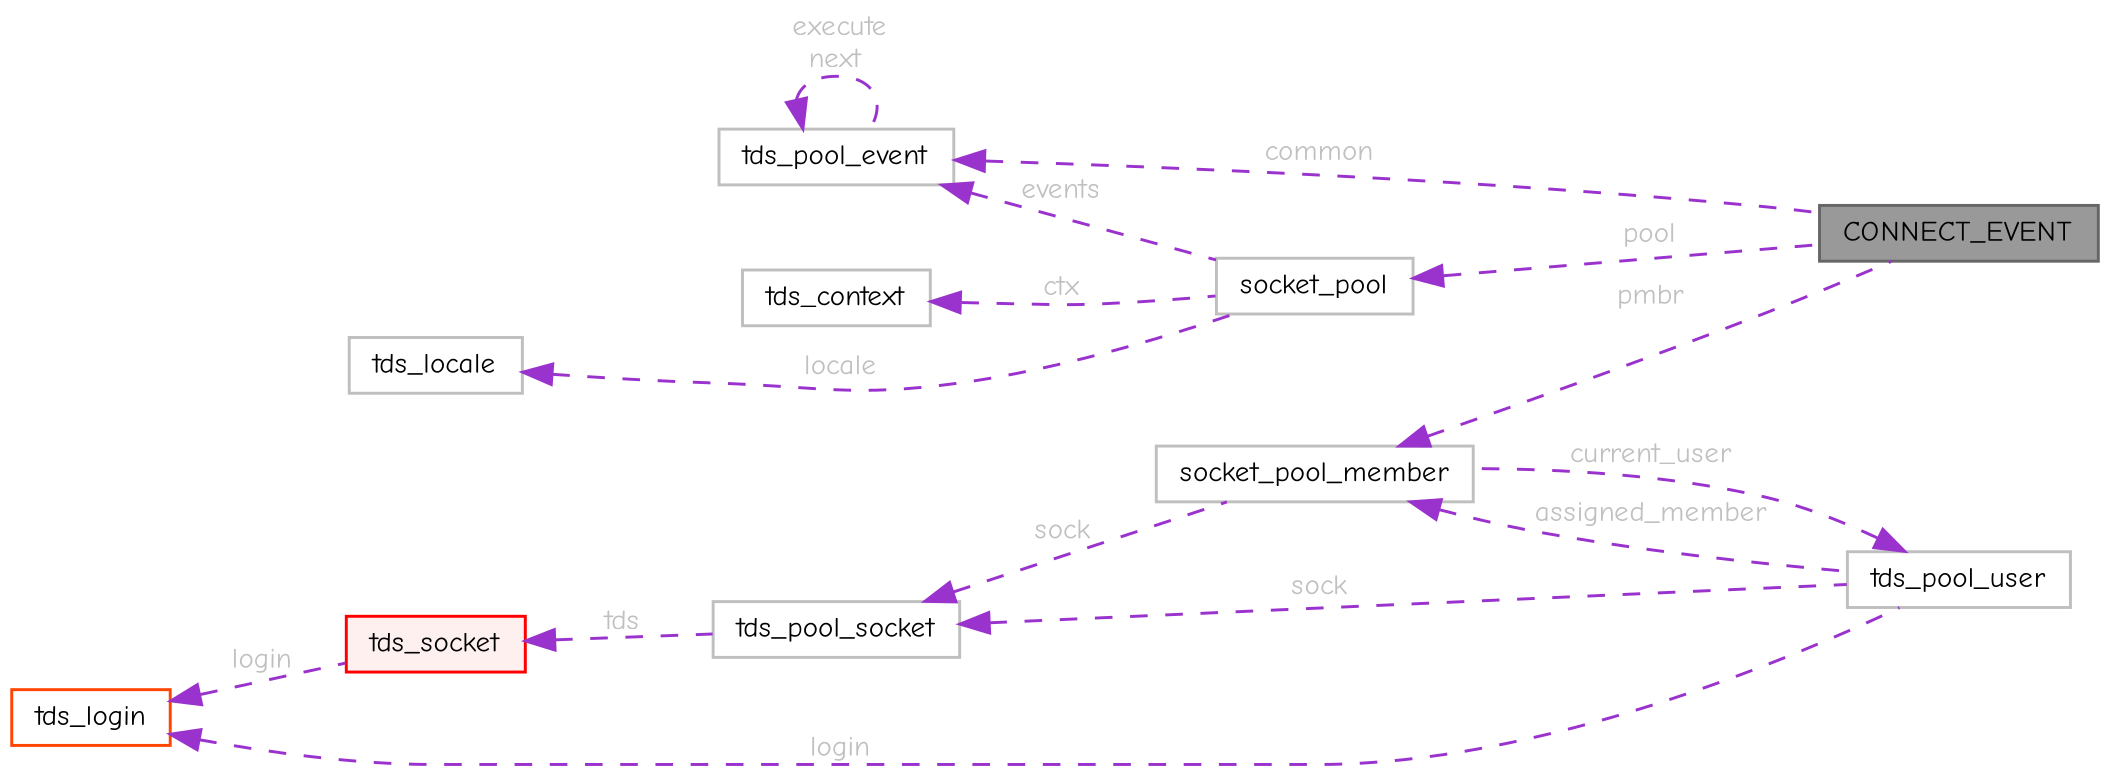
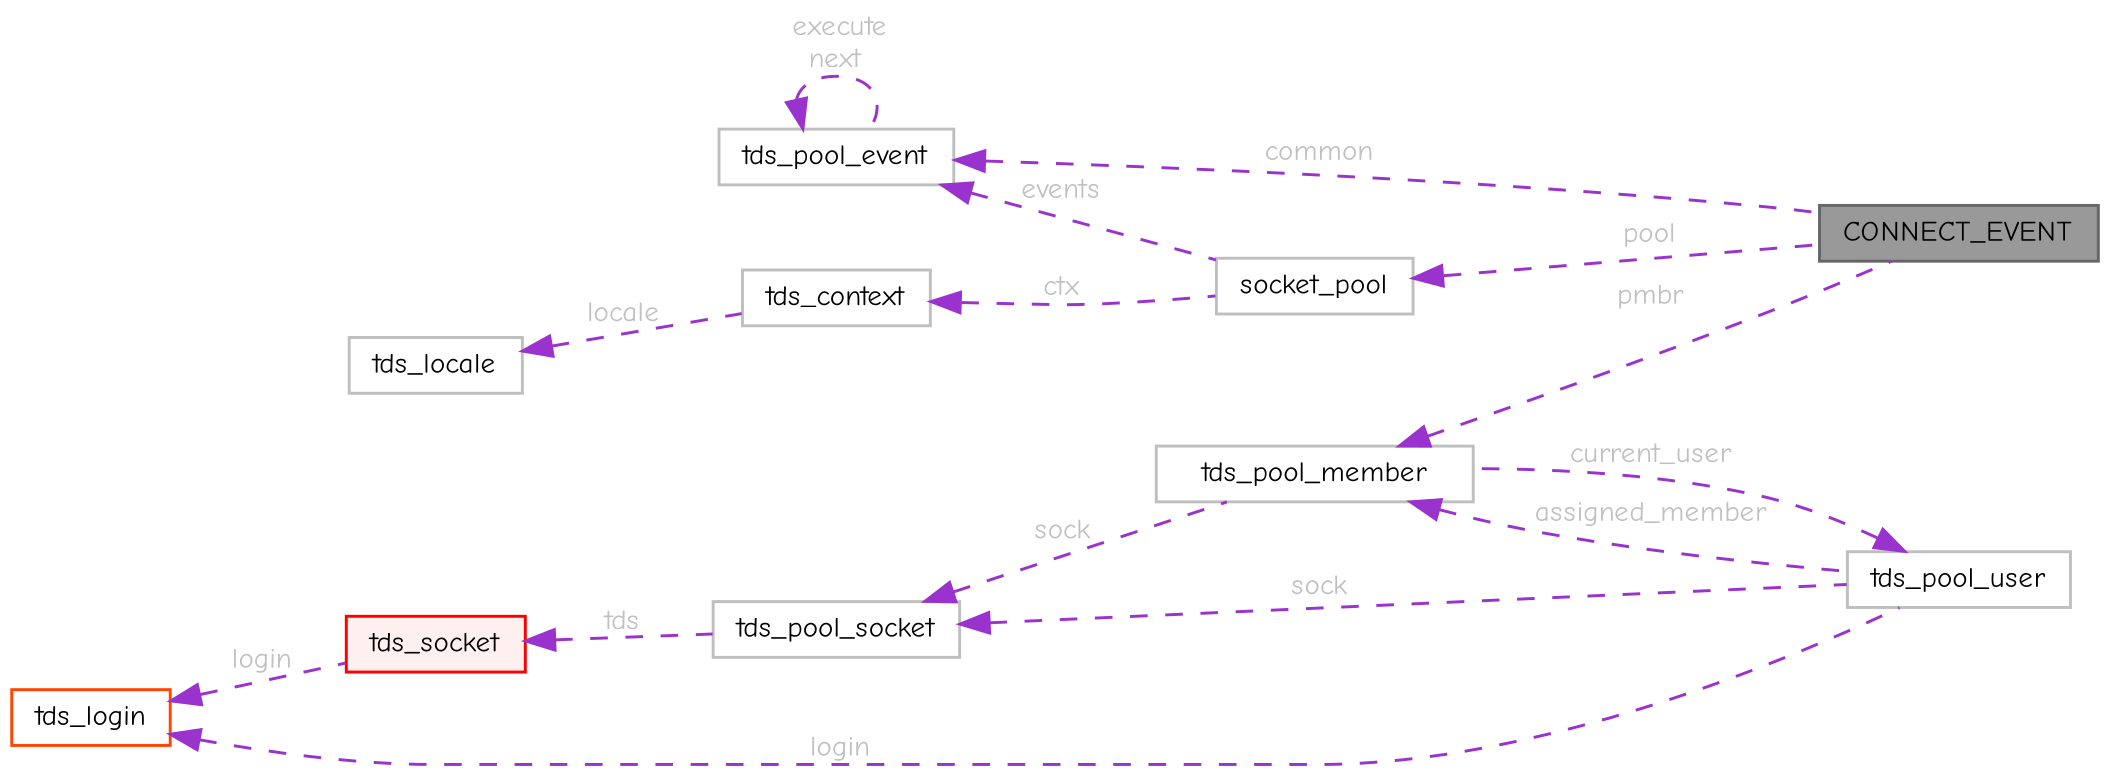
(897, 389) -> (647, 330)
(1315, 474) -> (1315, 474)
